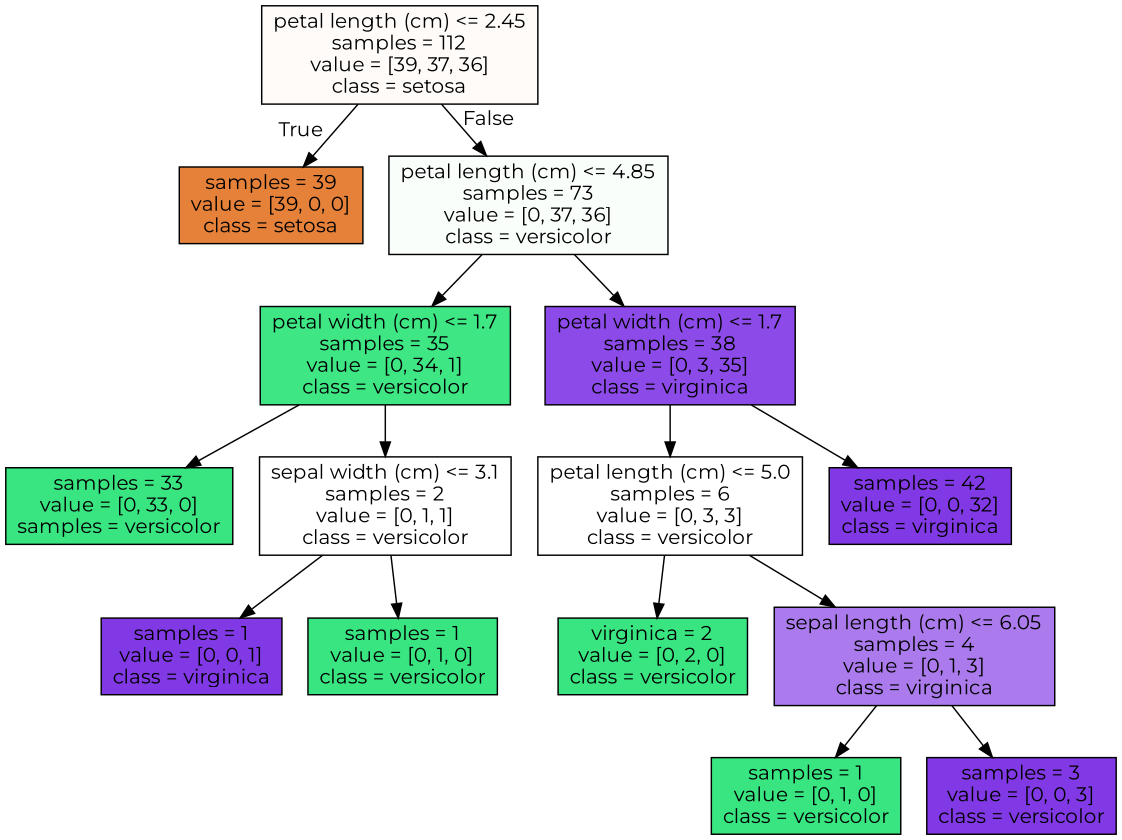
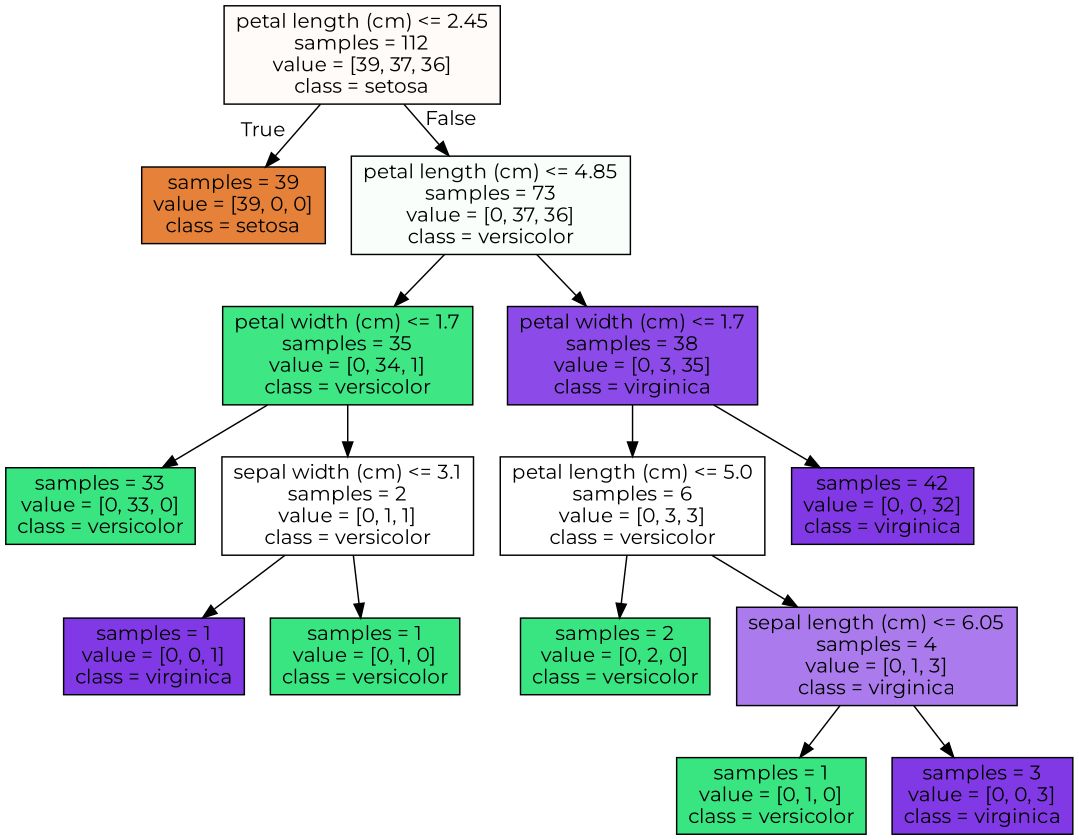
(119, 506) -> (100, 506)
(653, 656) -> (615, 656)
(1021, 796) -> (982, 796)
